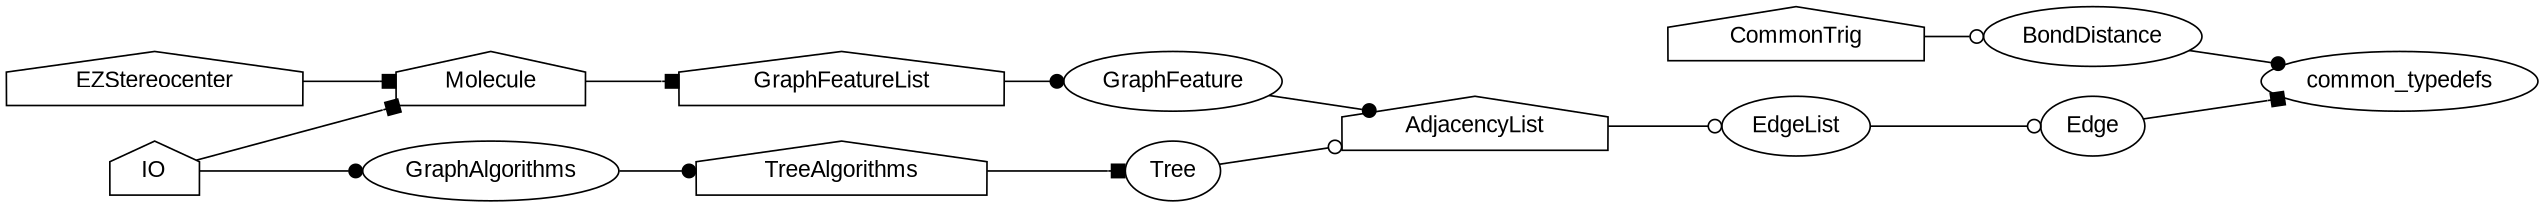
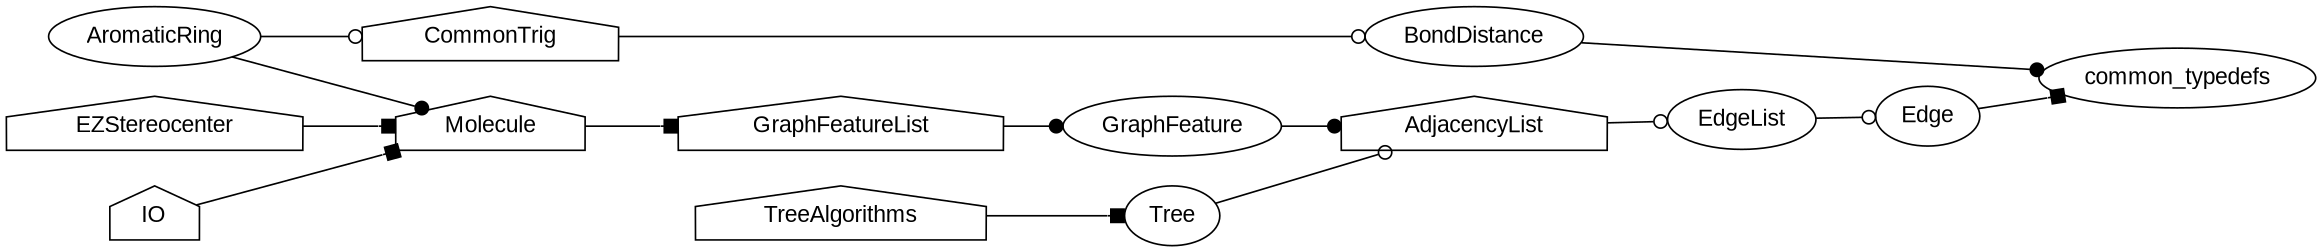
none -> (155, 37)
(491, 171) -> none
